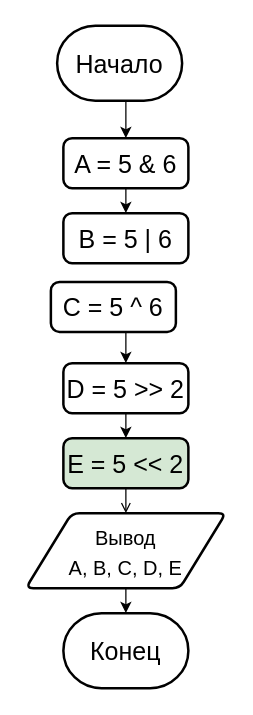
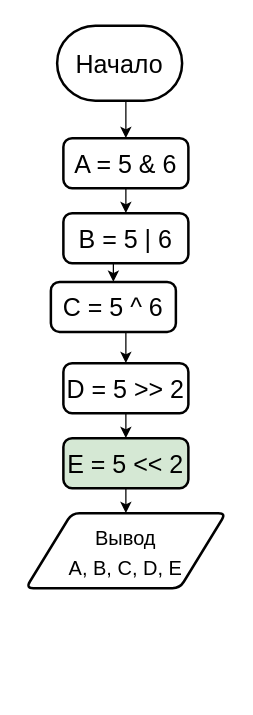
none -> (113, 267)
(126, 505) -> (126, 503)
(126, 596) -> none
(126, 651) -> none
